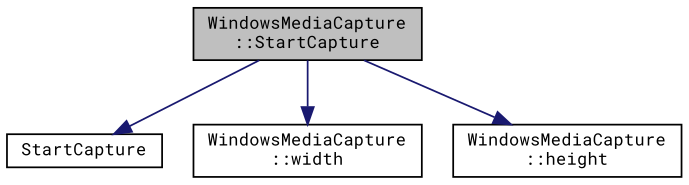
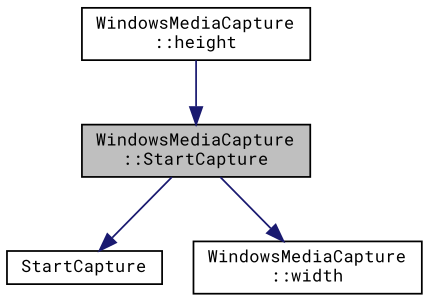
(429, 89) -> (196, 83)
